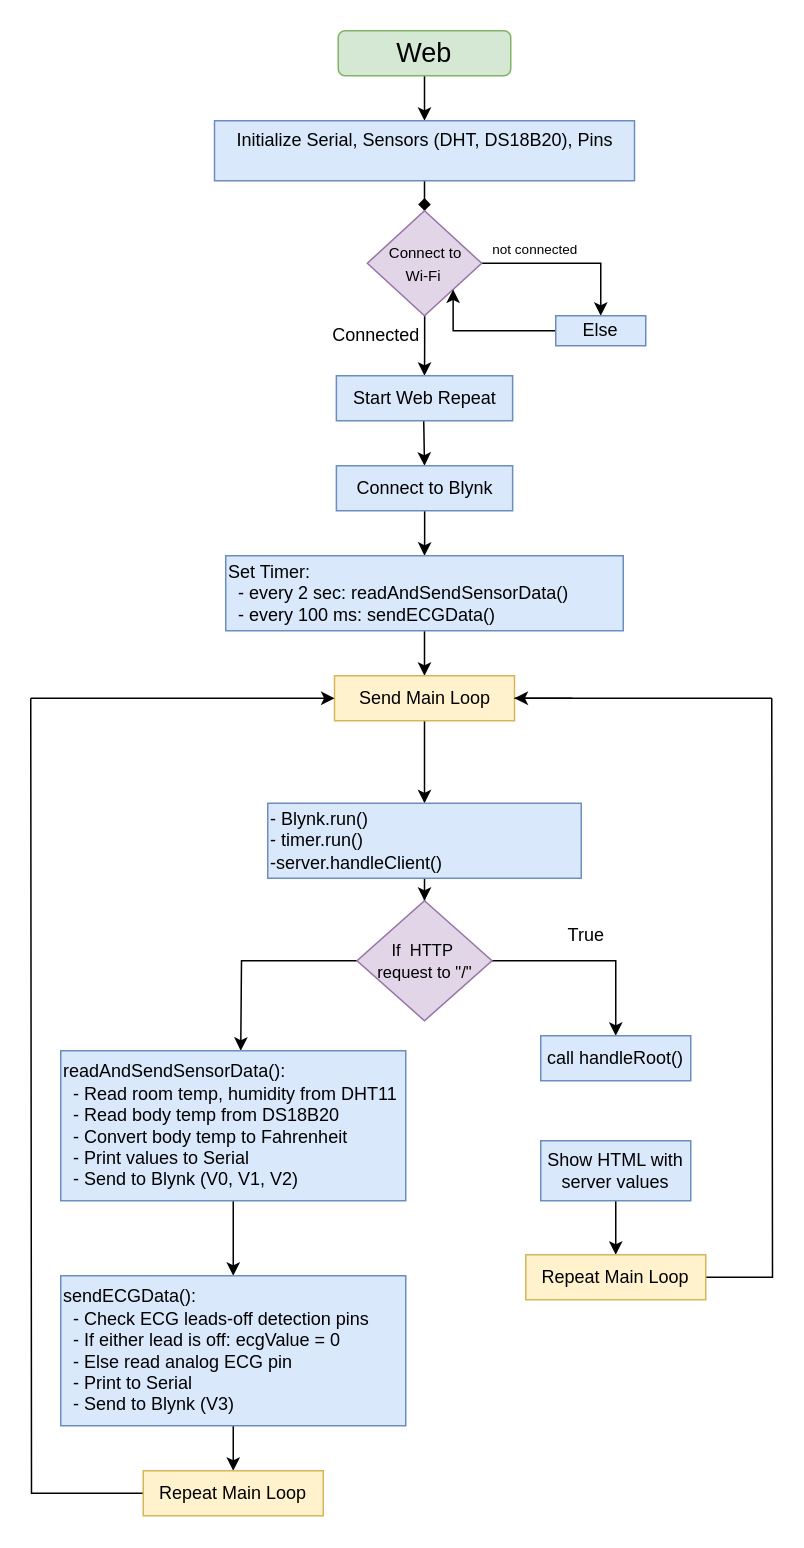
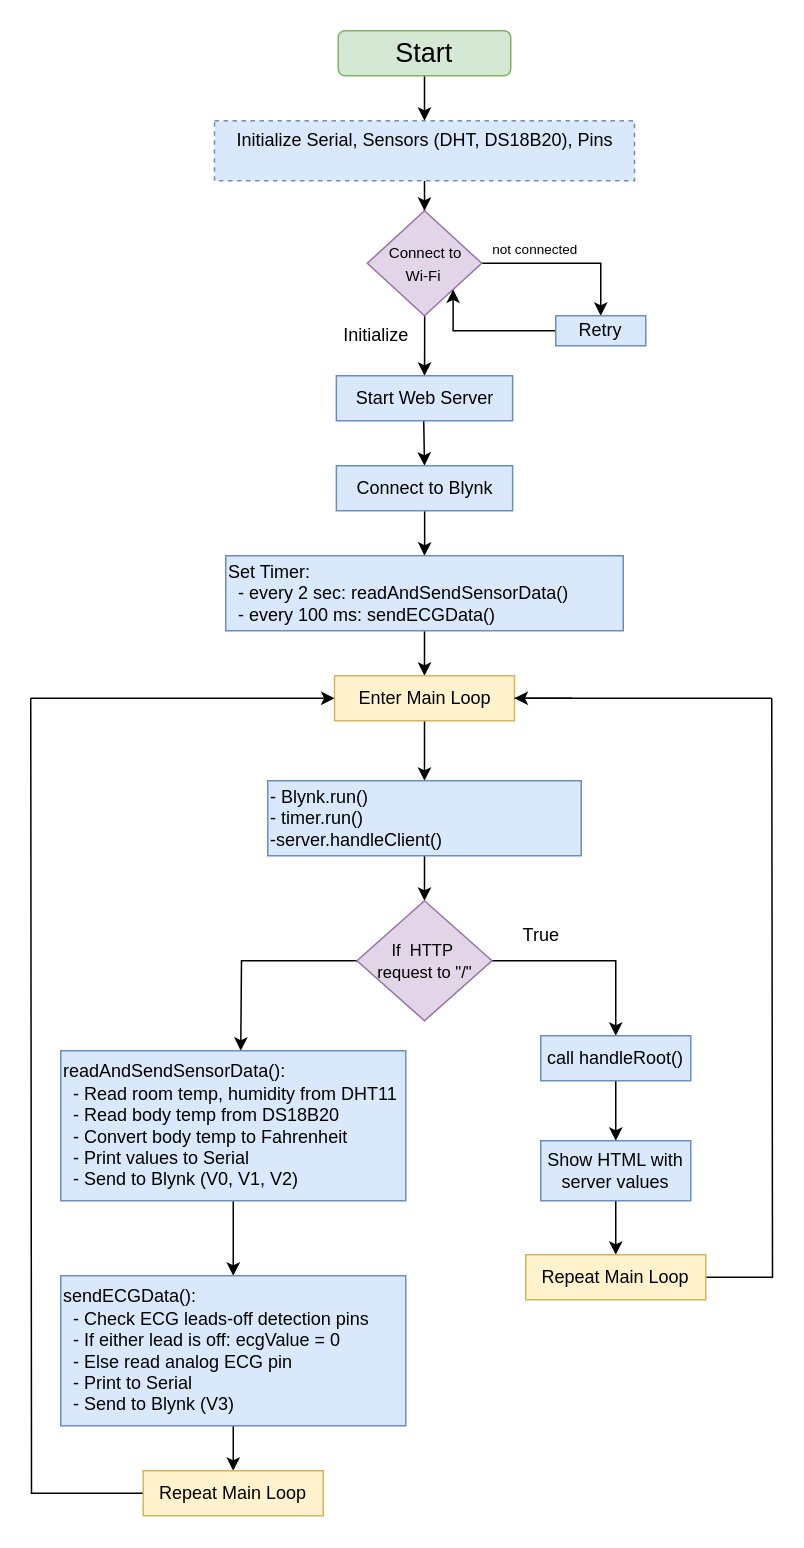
(425, 53) -> (425, 53)
(425, 151) -> (425, 151)
(425, 198) -> (425, 199)
(601, 331) -> (601, 331)
(377, 335) -> (377, 335)
(425, 398) -> (425, 398)
(425, 698) -> (425, 698)
(425, 841) -> (425, 818)
(586, 935) -> (541, 935)
none -> (616, 1106)
